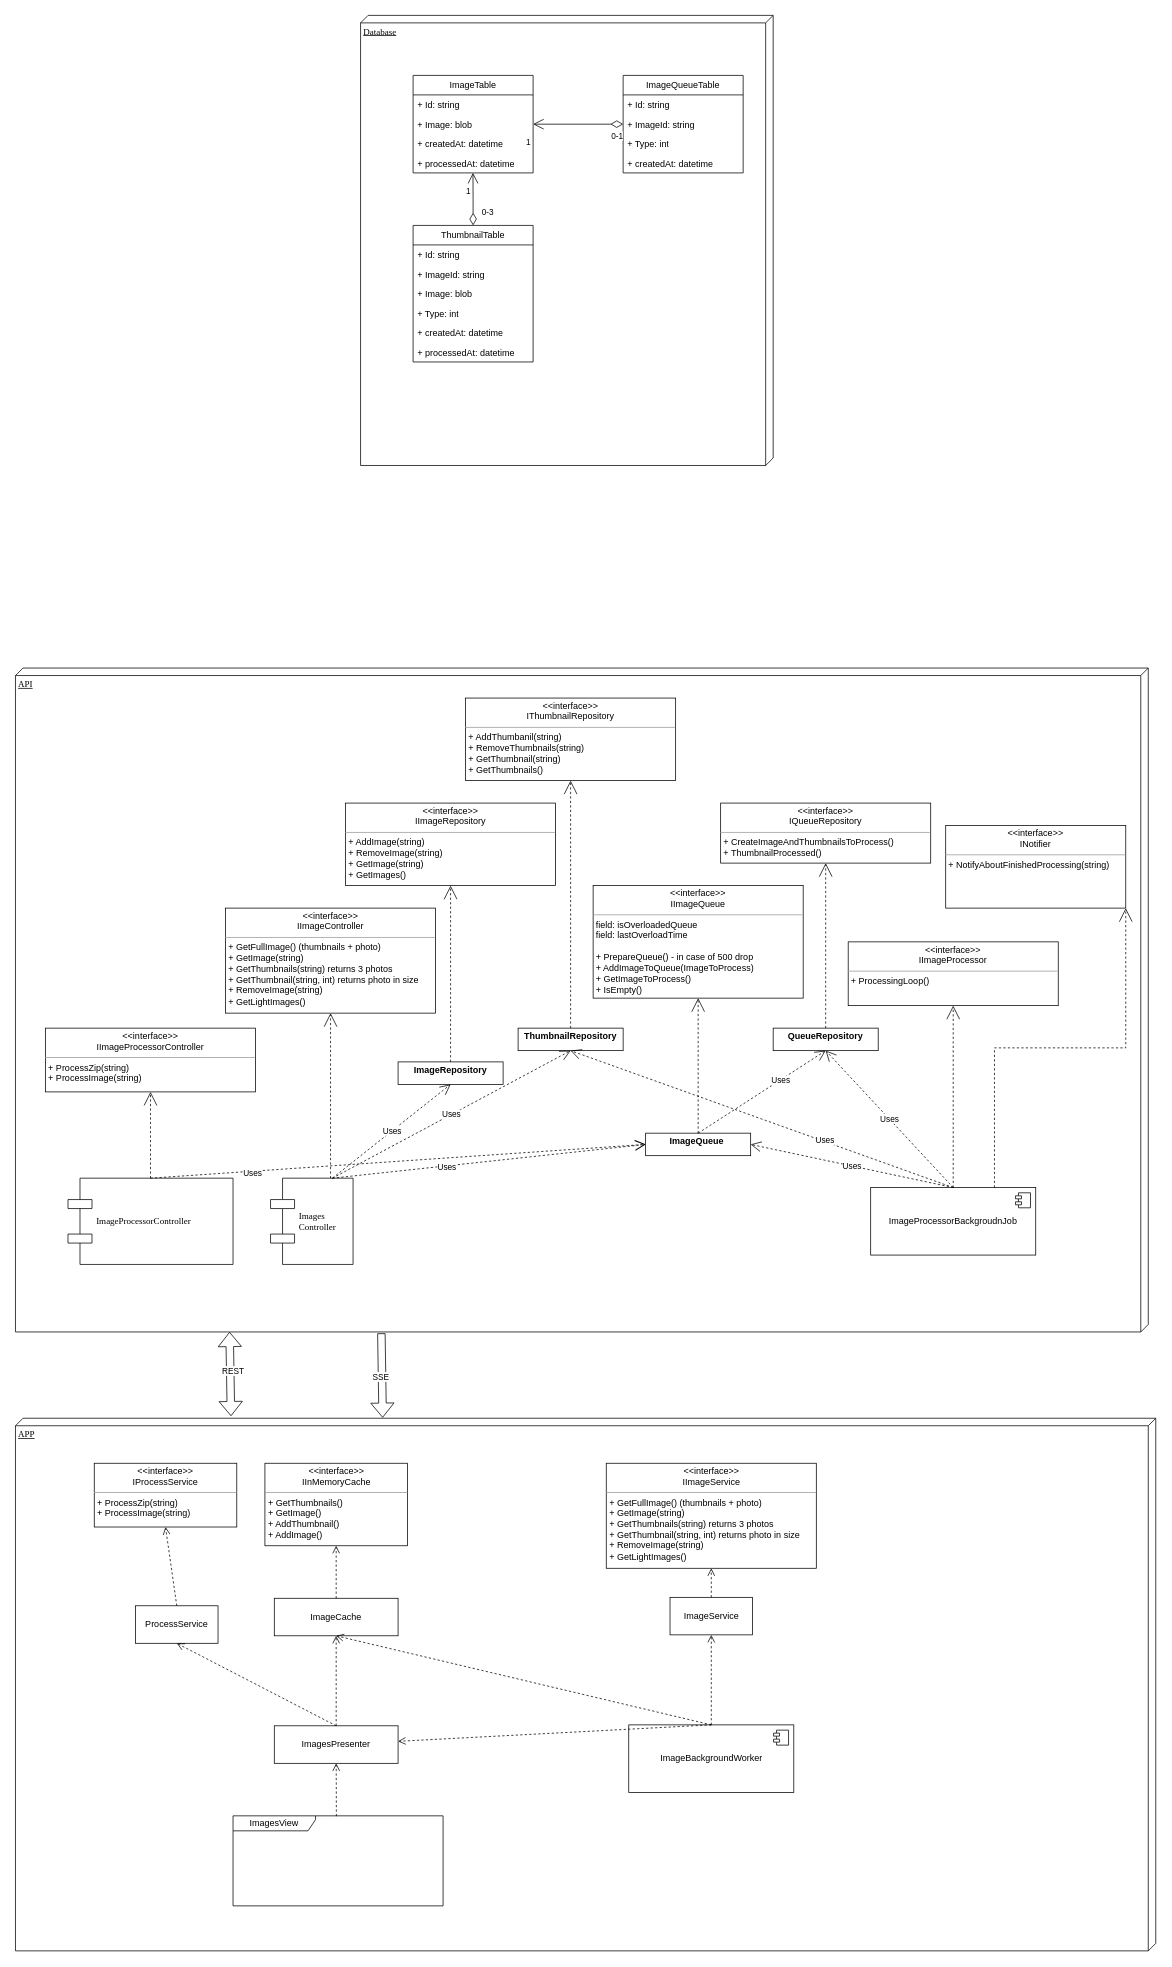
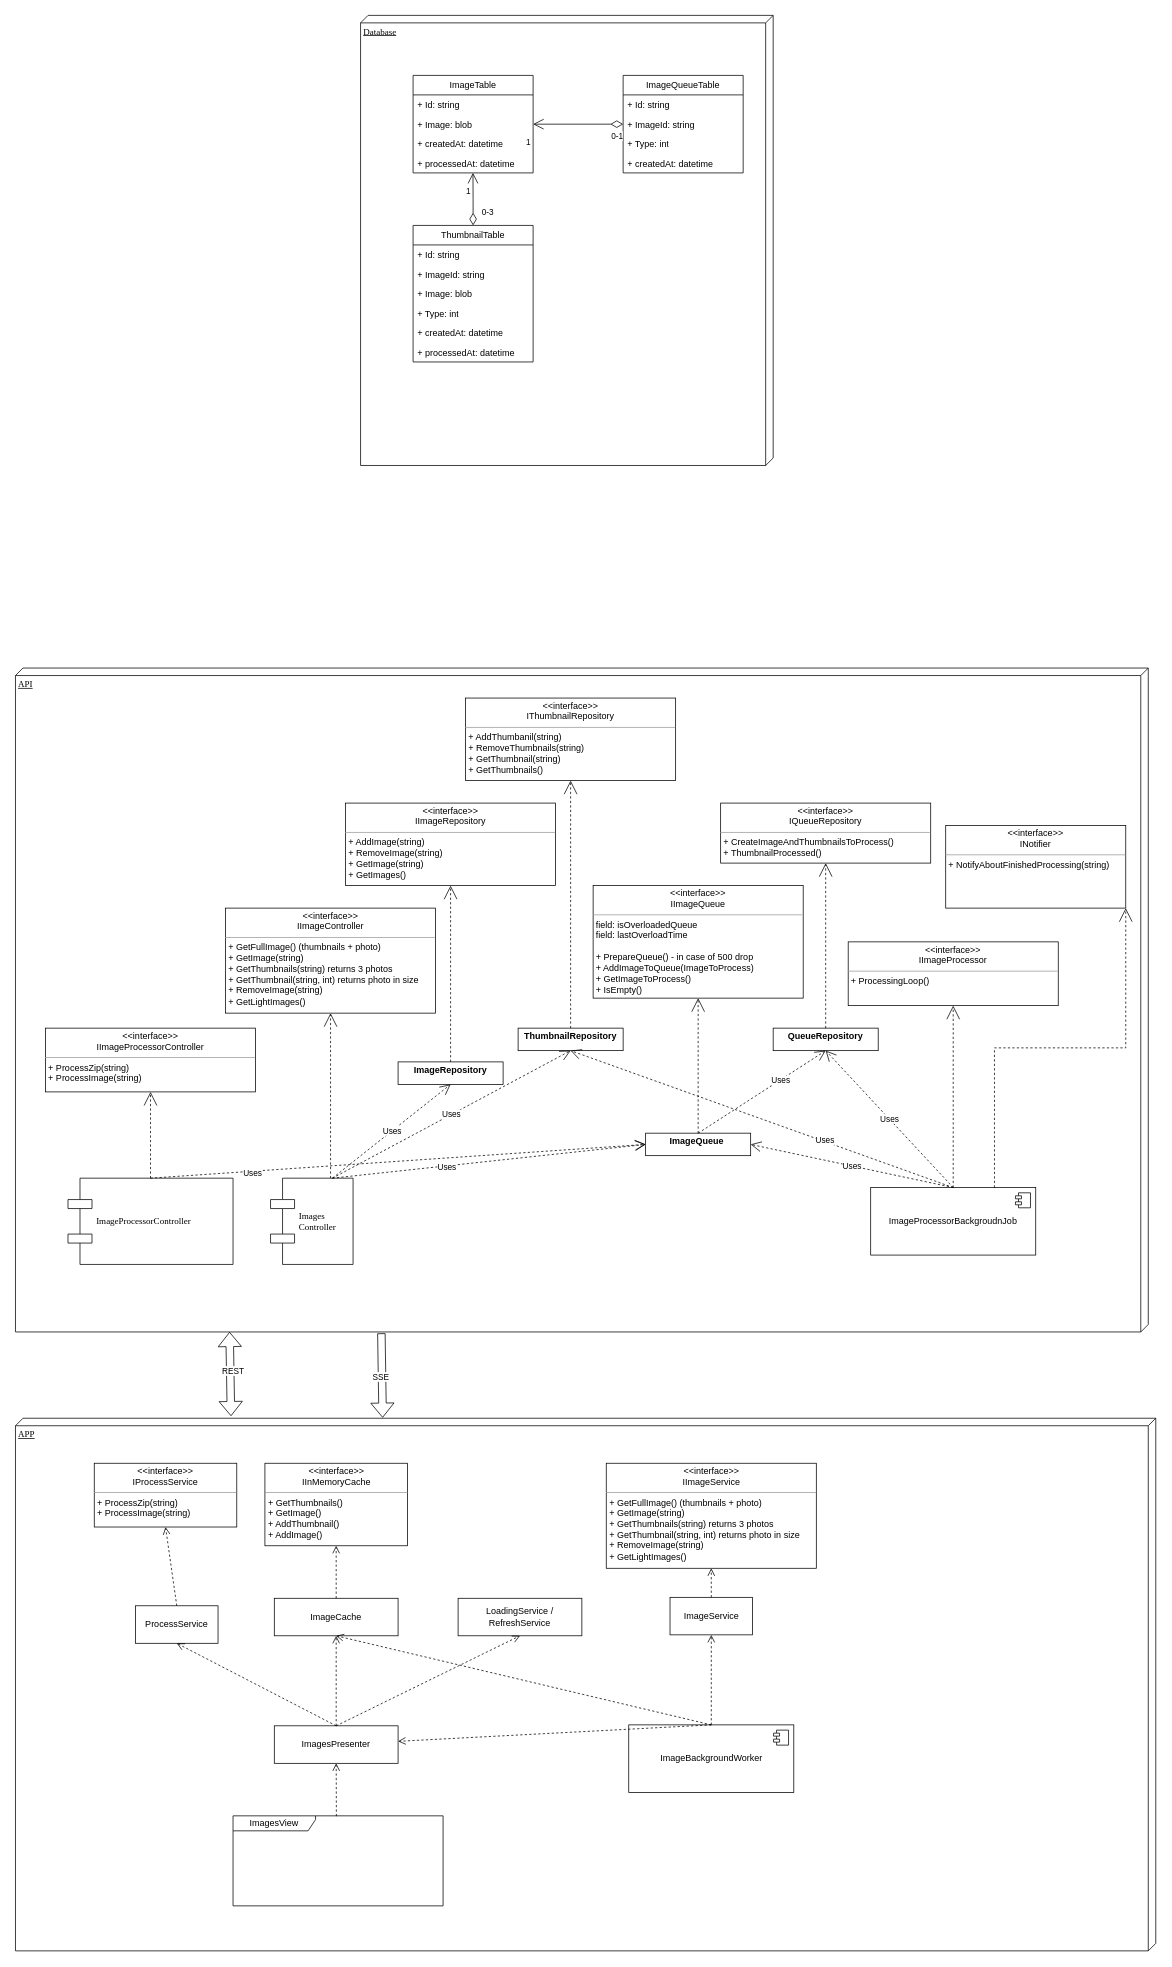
none -> (520, 1617)
none -> (428, 1680)
